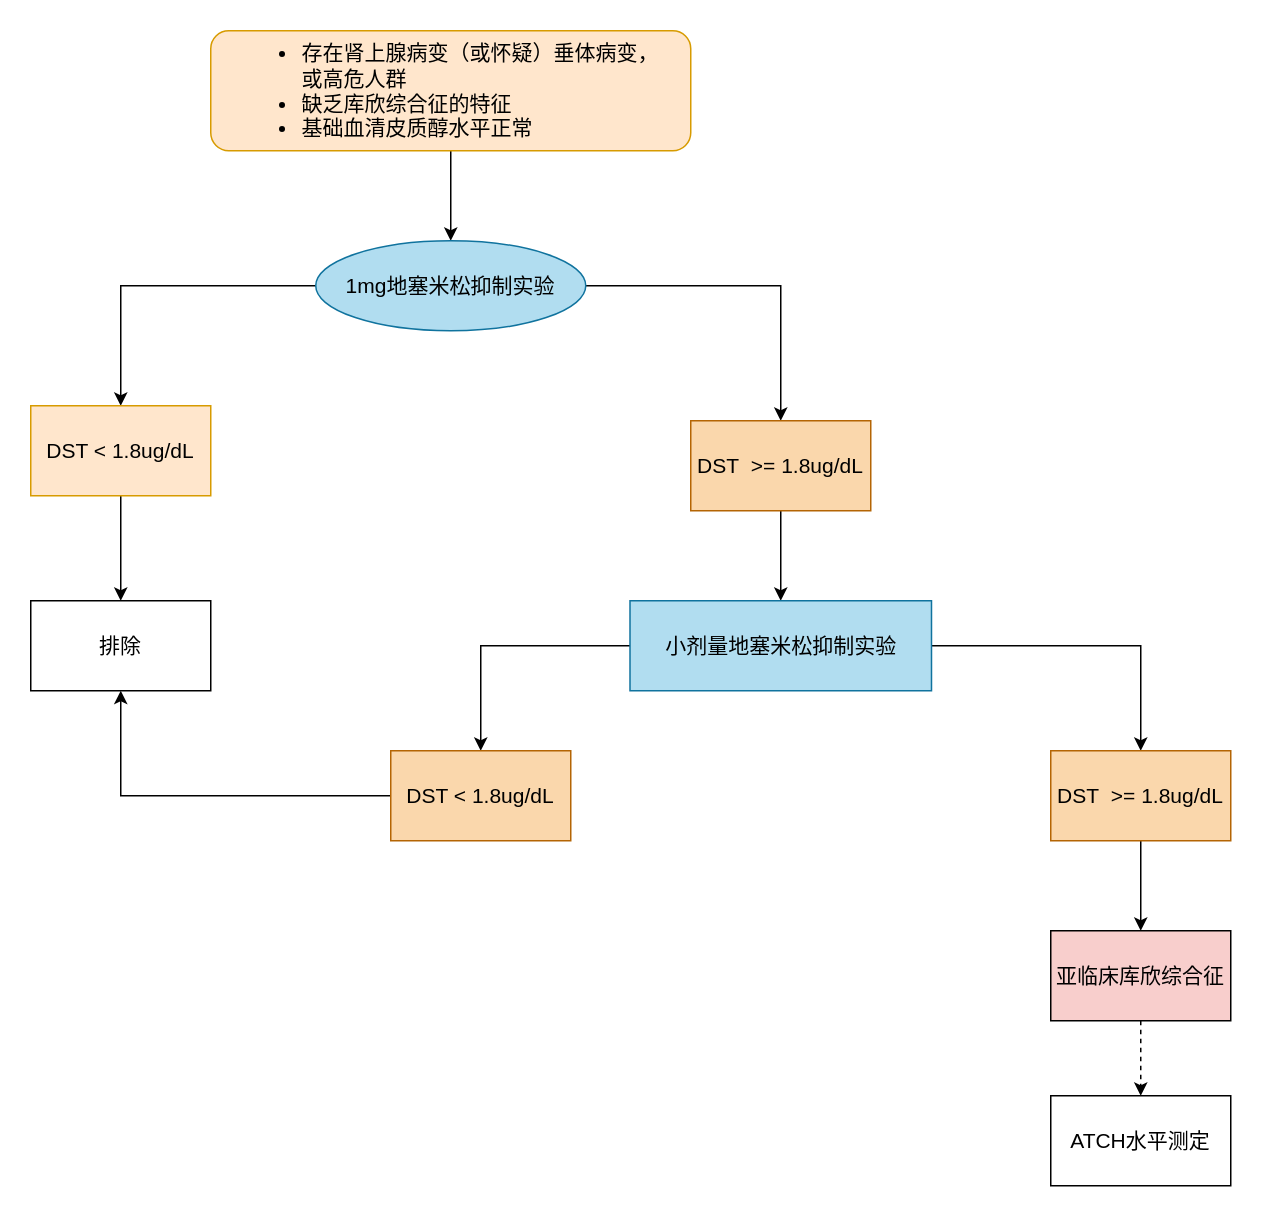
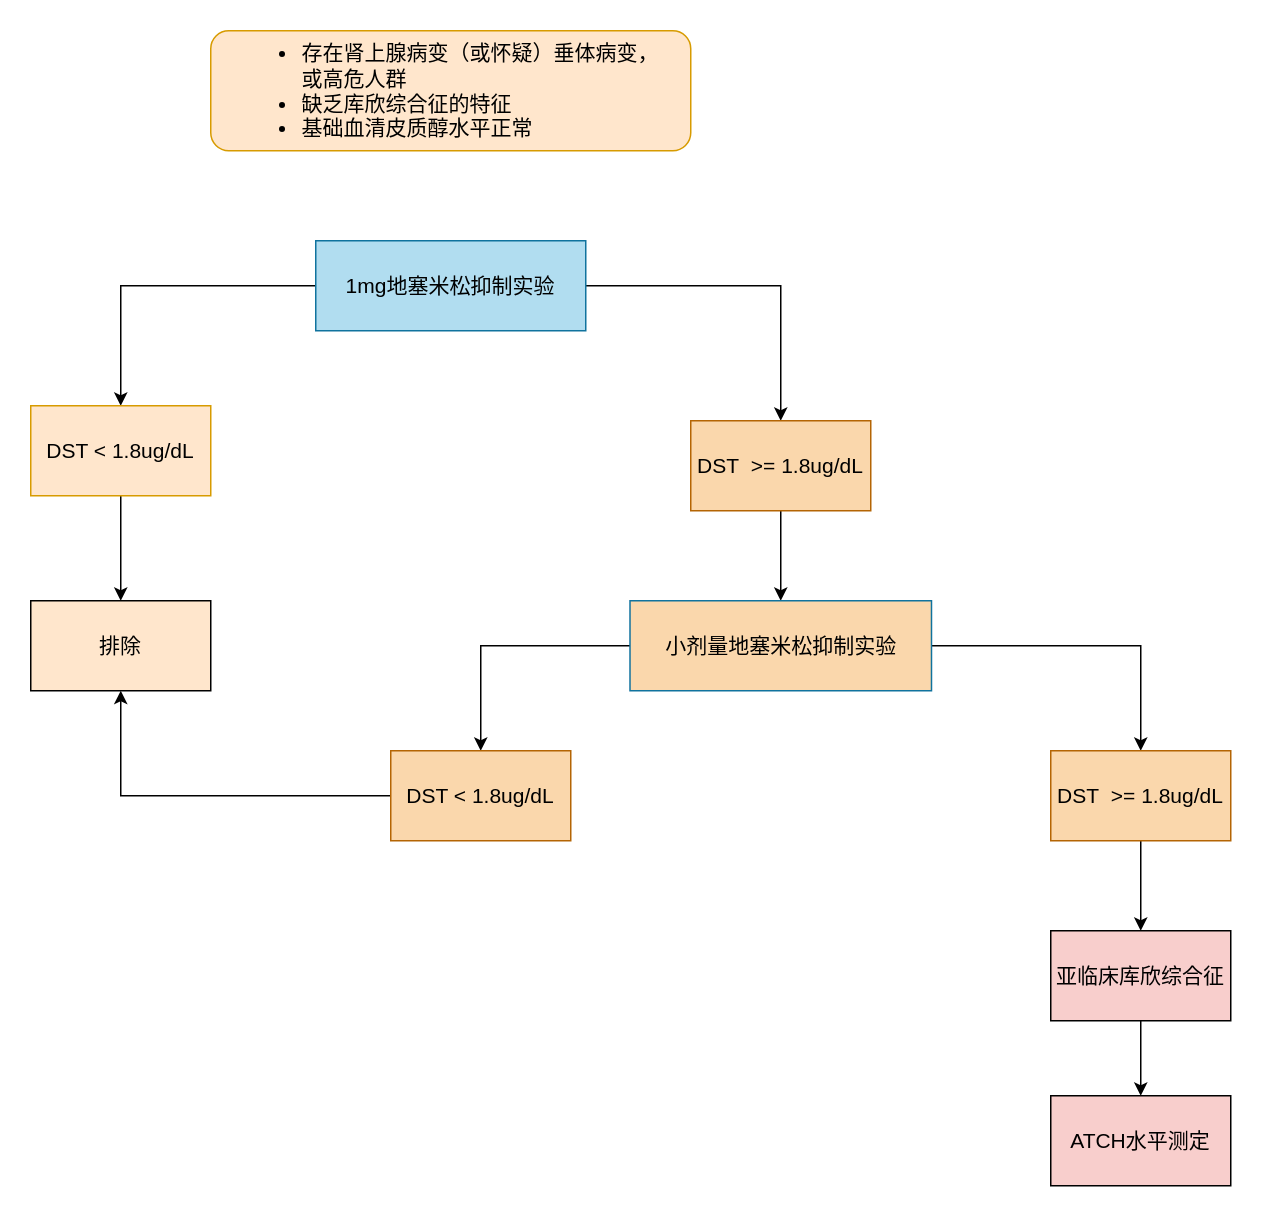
(451, 191) -> none
(451, 286) -> (451, 286)
(121, 646) -> (121, 646)
(781, 646) -> (781, 646)
(1141, 1054) -> (1141, 1054)
(1141, 1141) -> (1141, 1141)
